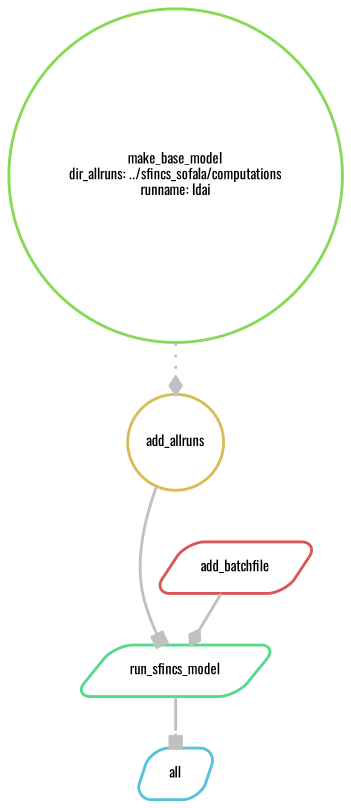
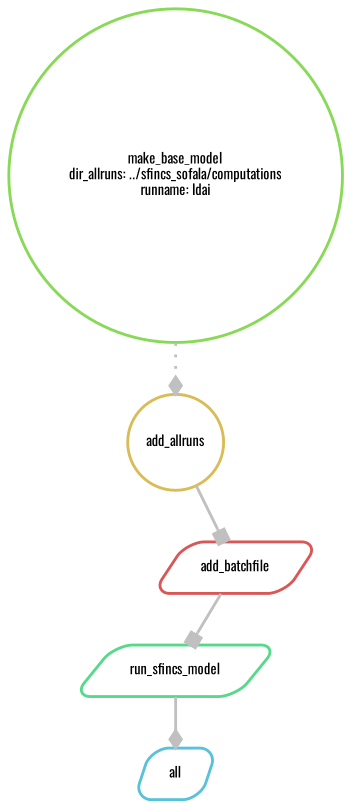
(140, 560) -> (207, 507)
(209, 613) -> (209, 613)
(176, 714) -> (176, 714)
